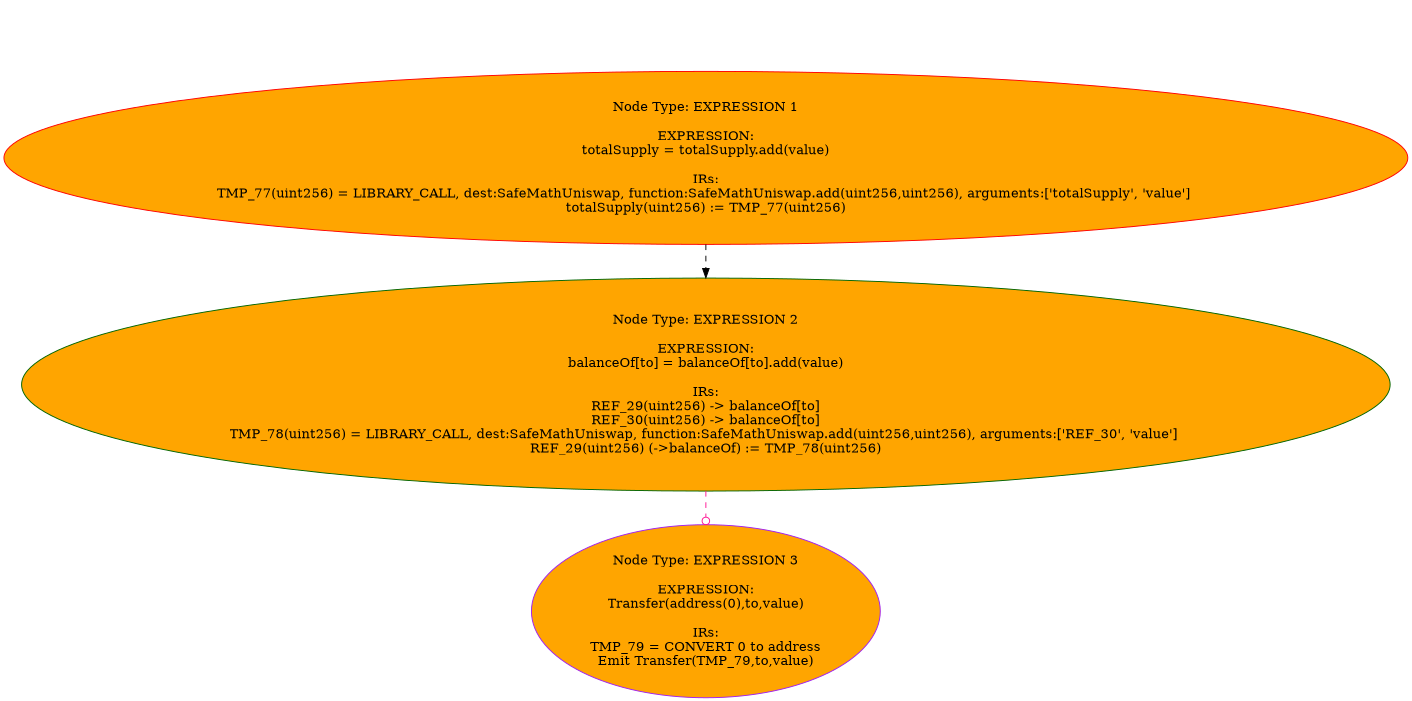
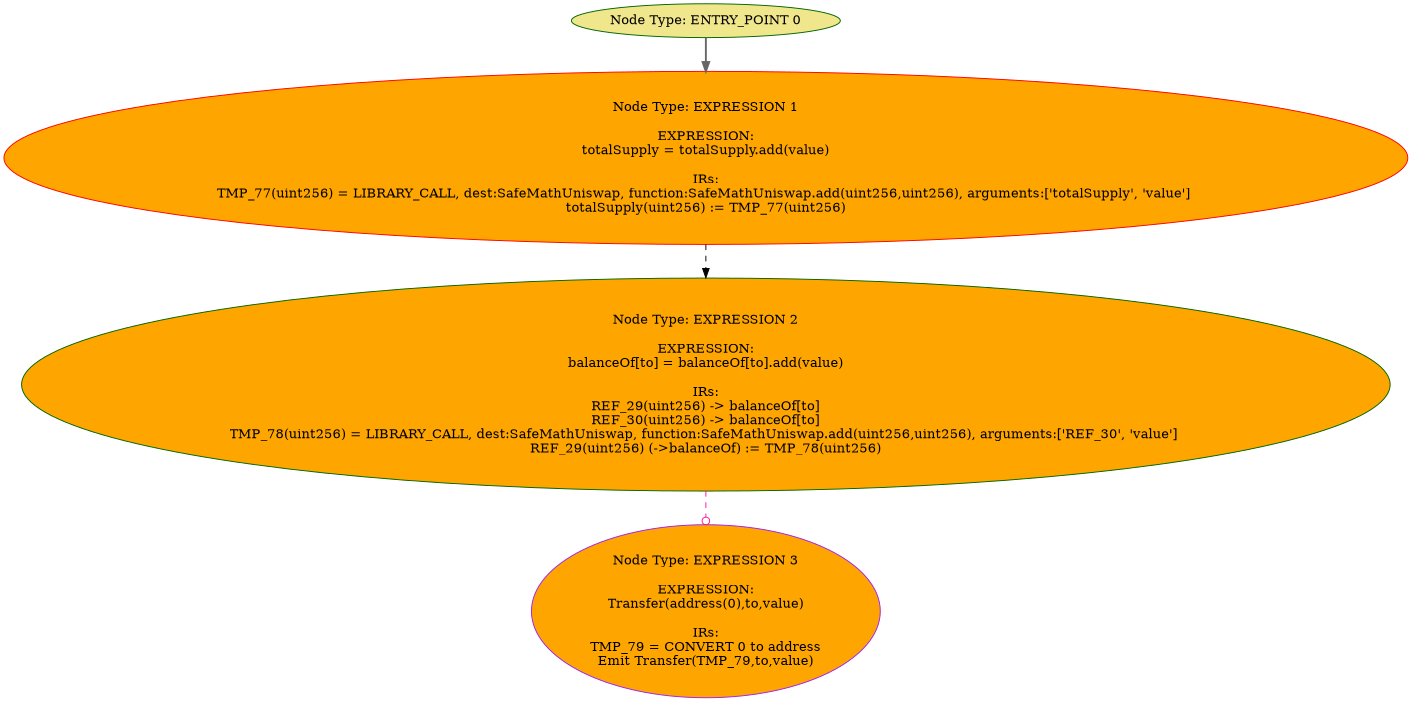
none -> (706, 21)
